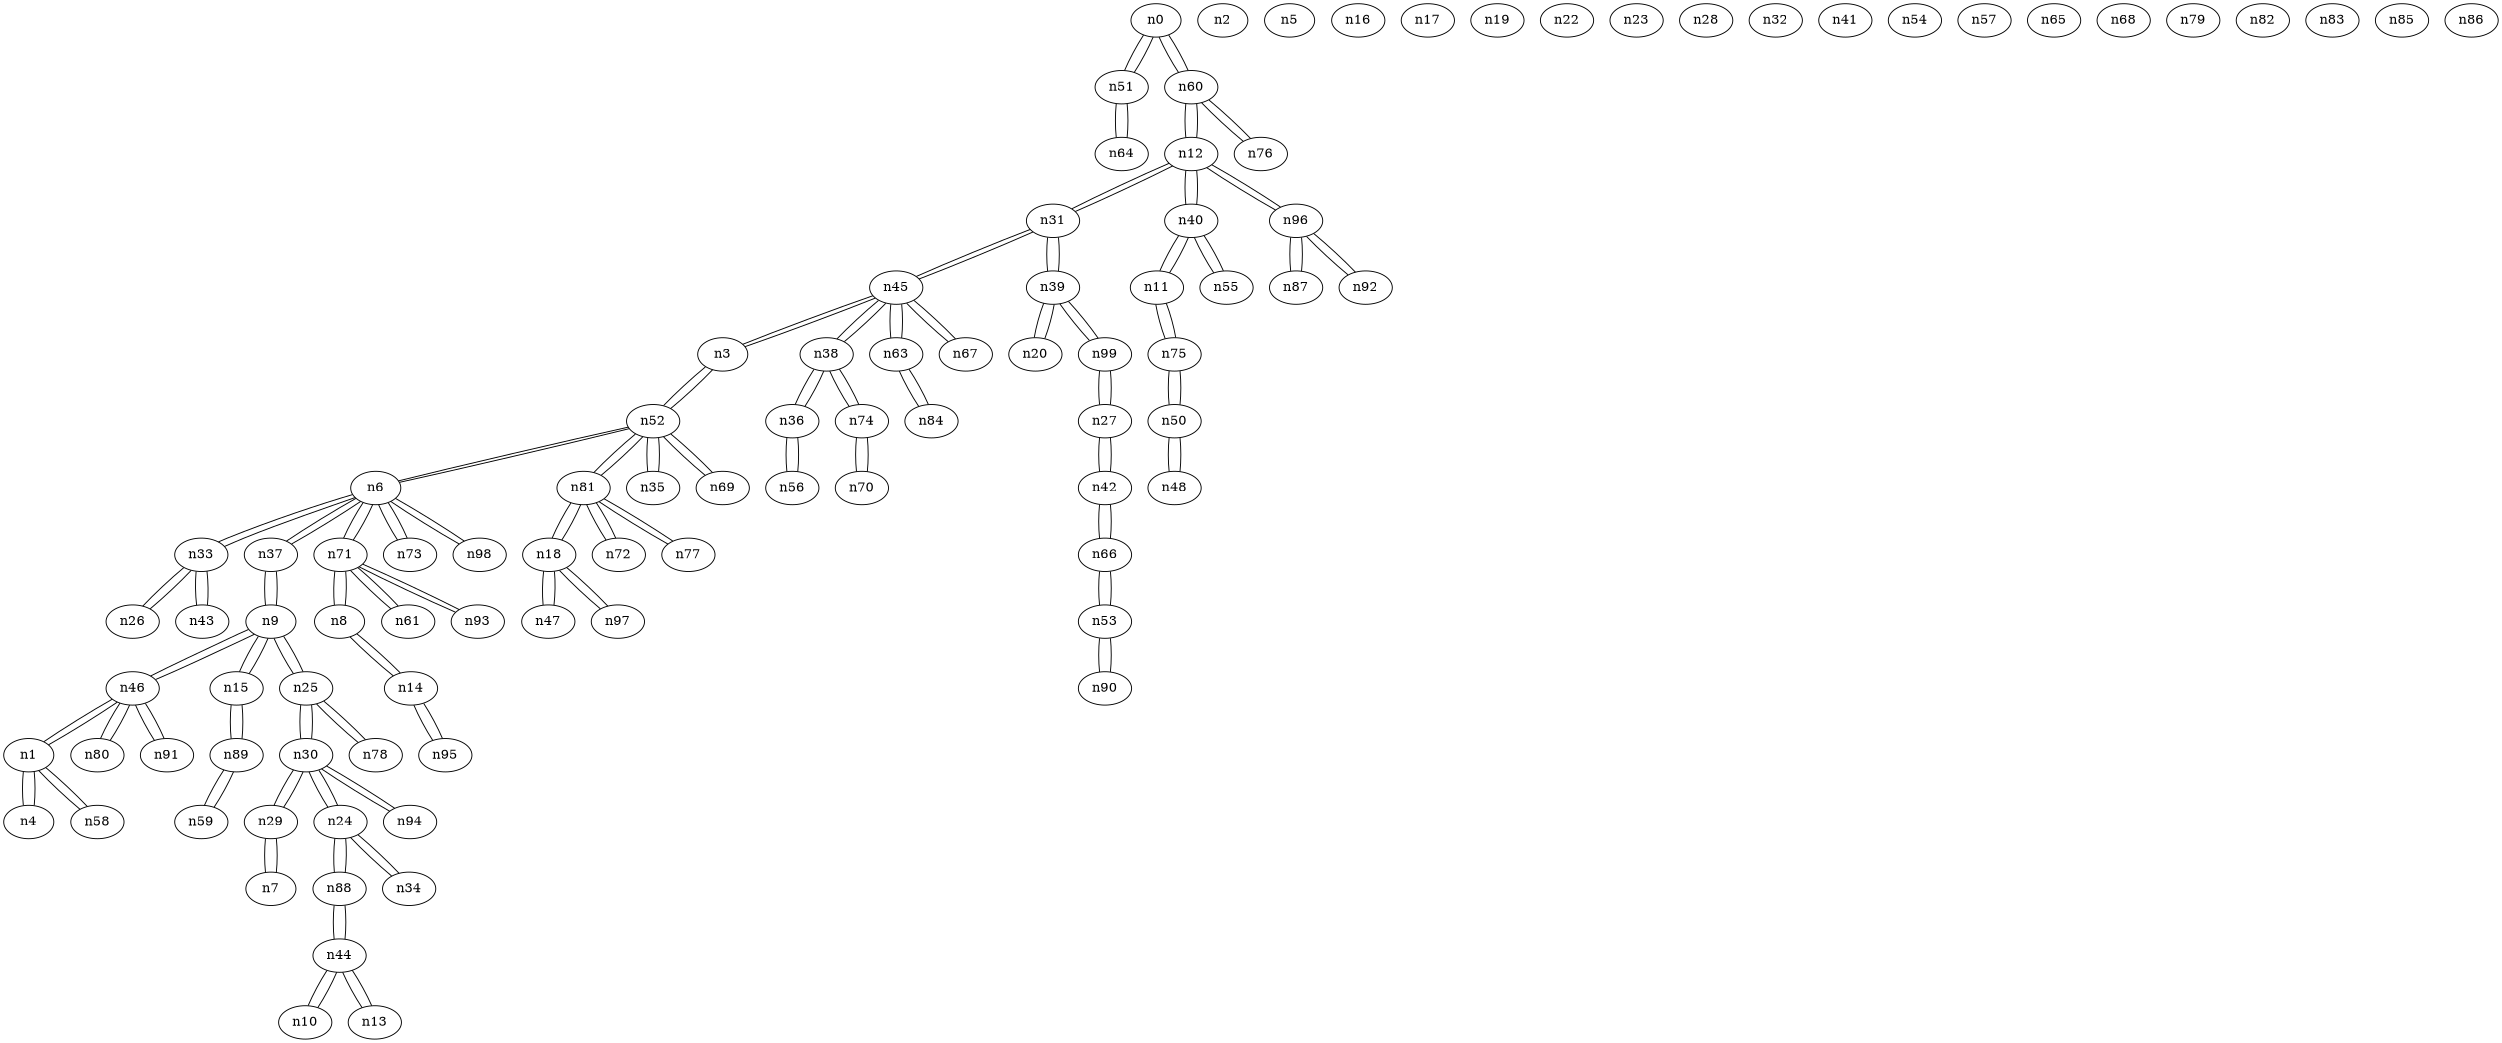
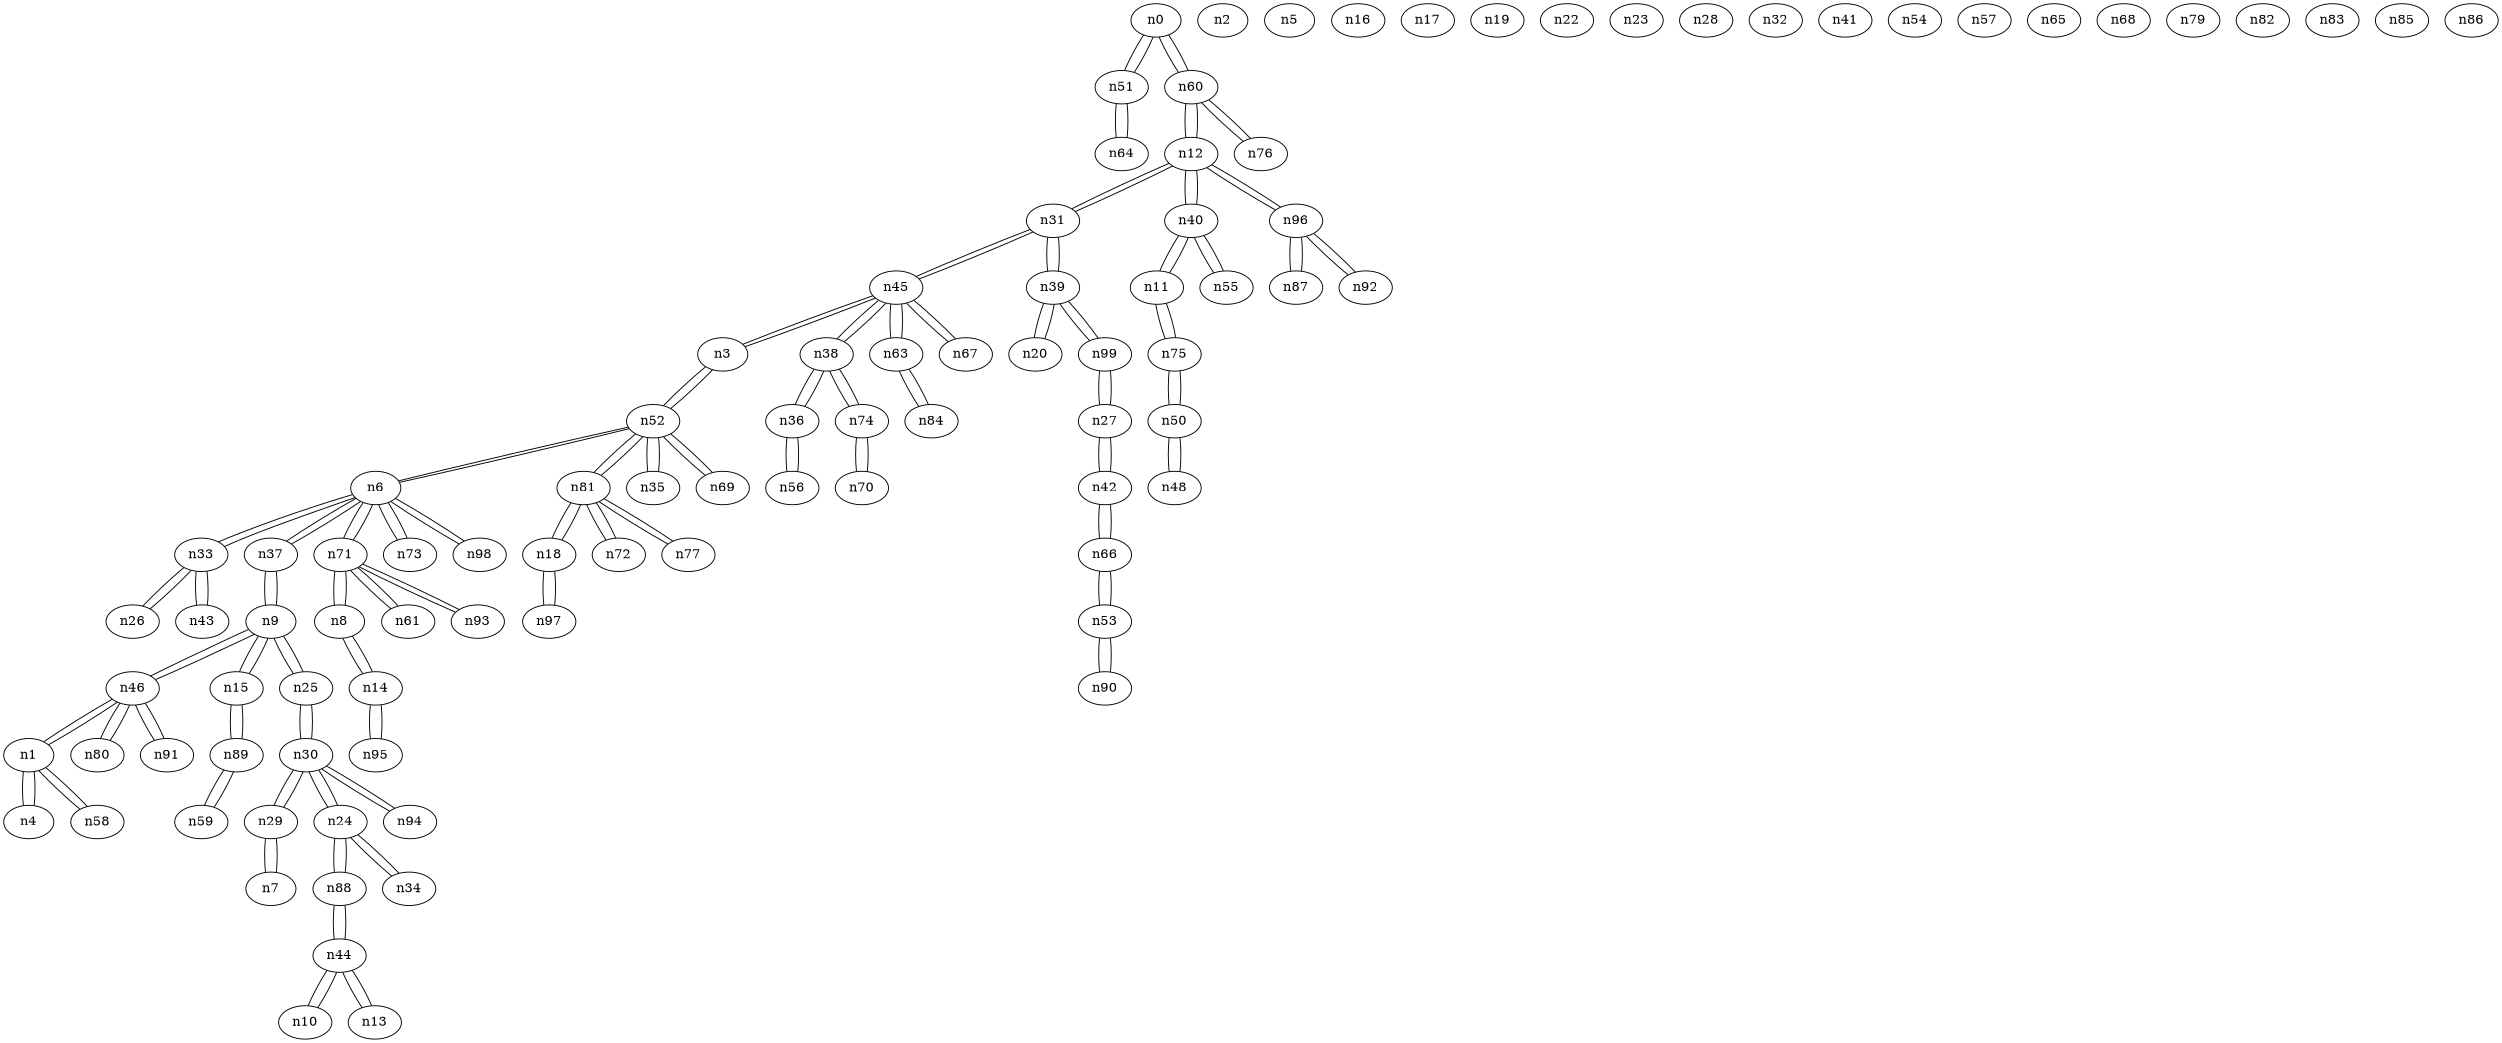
(548, 622) -> none
(376, 755) -> none
